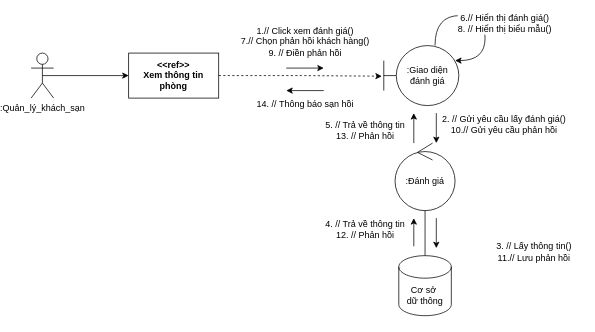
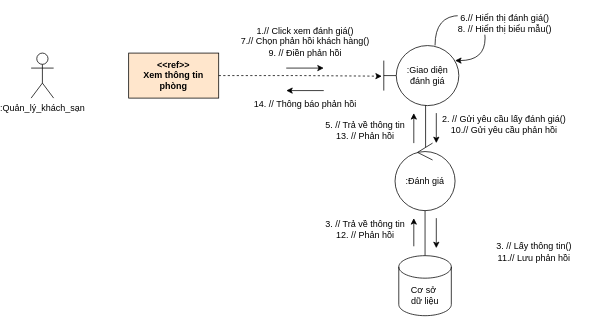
(84, 75) -> none
(174, 75) -> (174, 75)
(305, 104) -> (305, 104)
none -> (425, 123)
(365, 229) -> (365, 229)
(425, 295) -> (425, 295)
